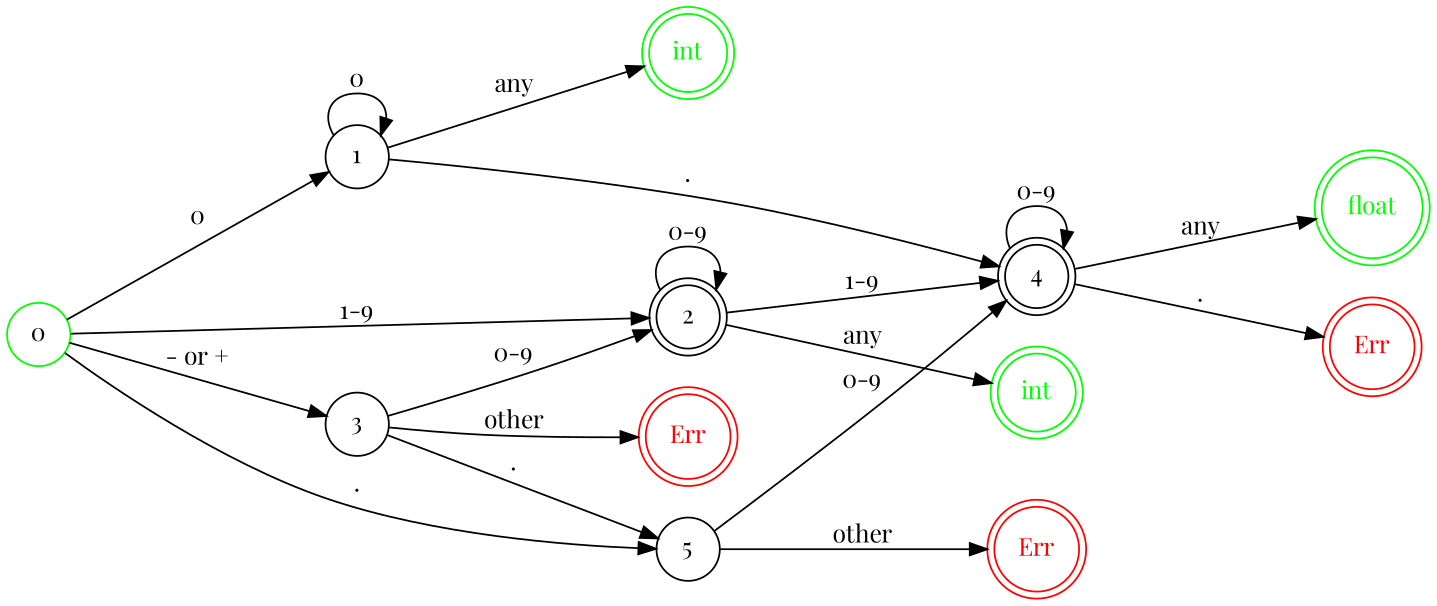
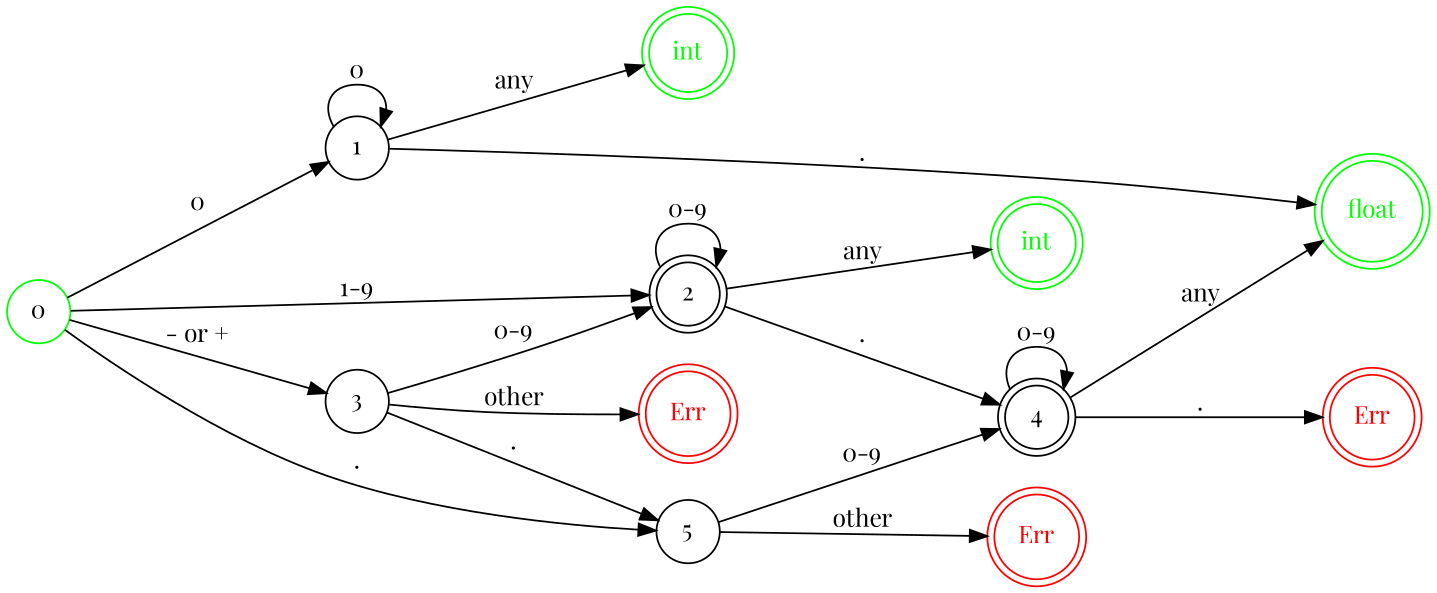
(688, 196) -> (844, 166)
(862, 283) -> (862, 335)
